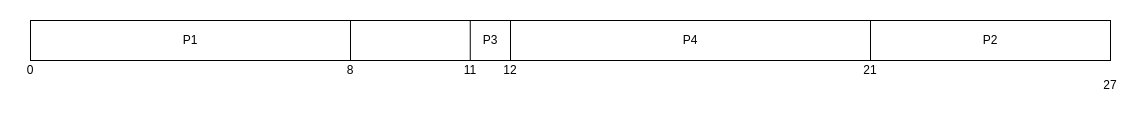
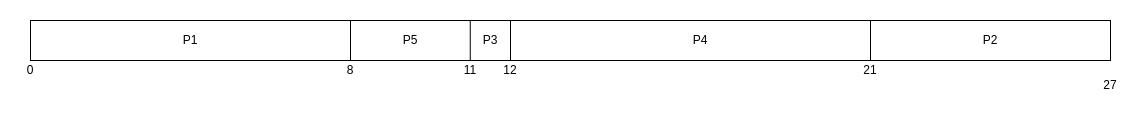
none -> (411, 41)
(691, 41) -> (701, 41)
